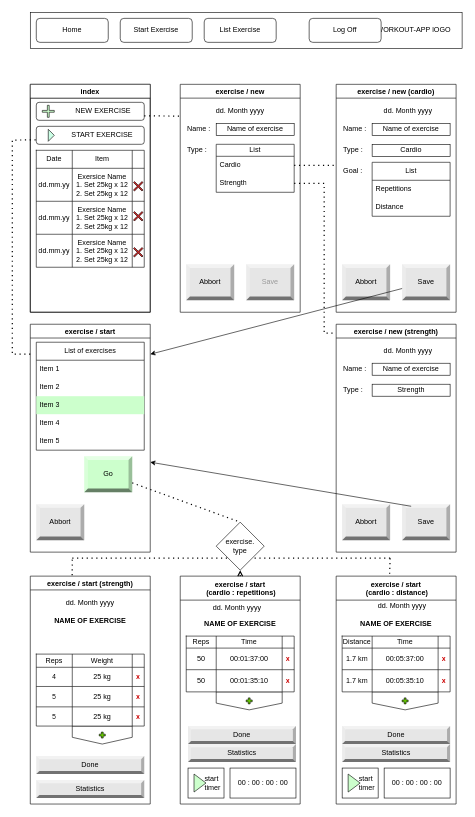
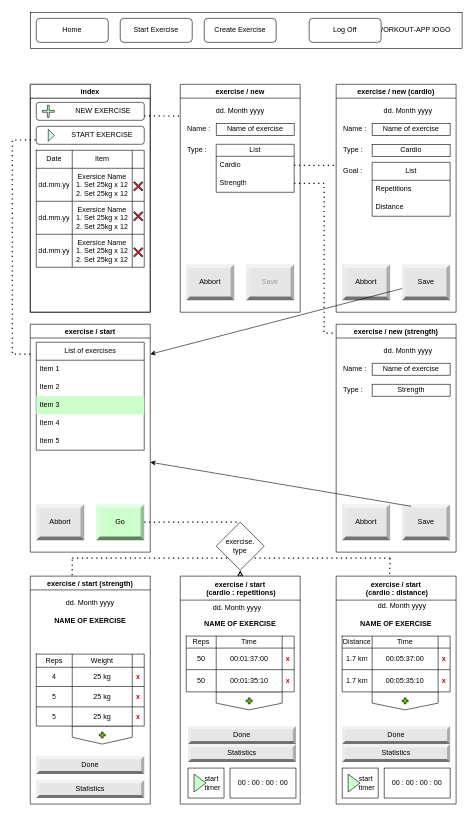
(240, 30) -> (240, 30)
(108, 474) -> (120, 522)
